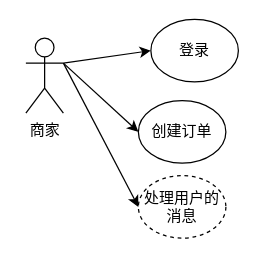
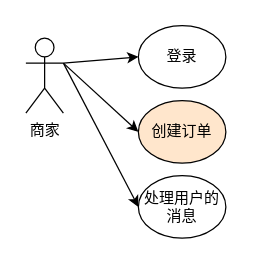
(194, 51) -> (182, 57)
(182, 132) -> (182, 132)
(182, 207) -> (182, 207)
